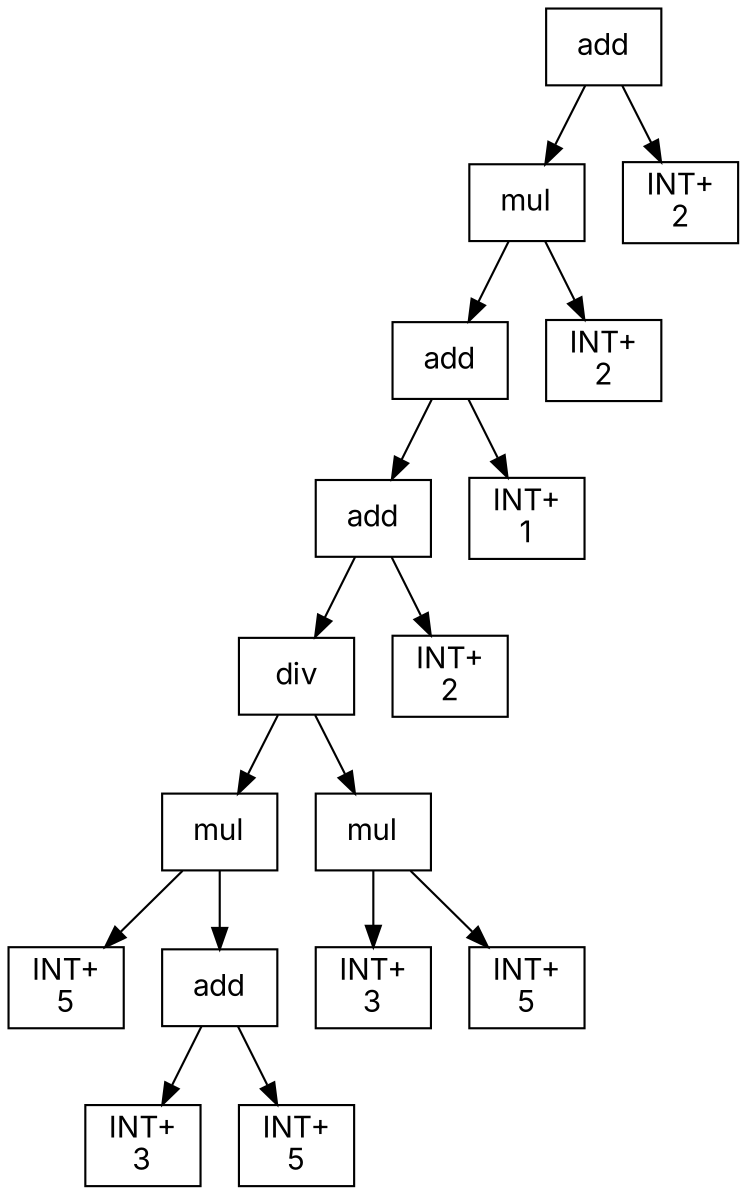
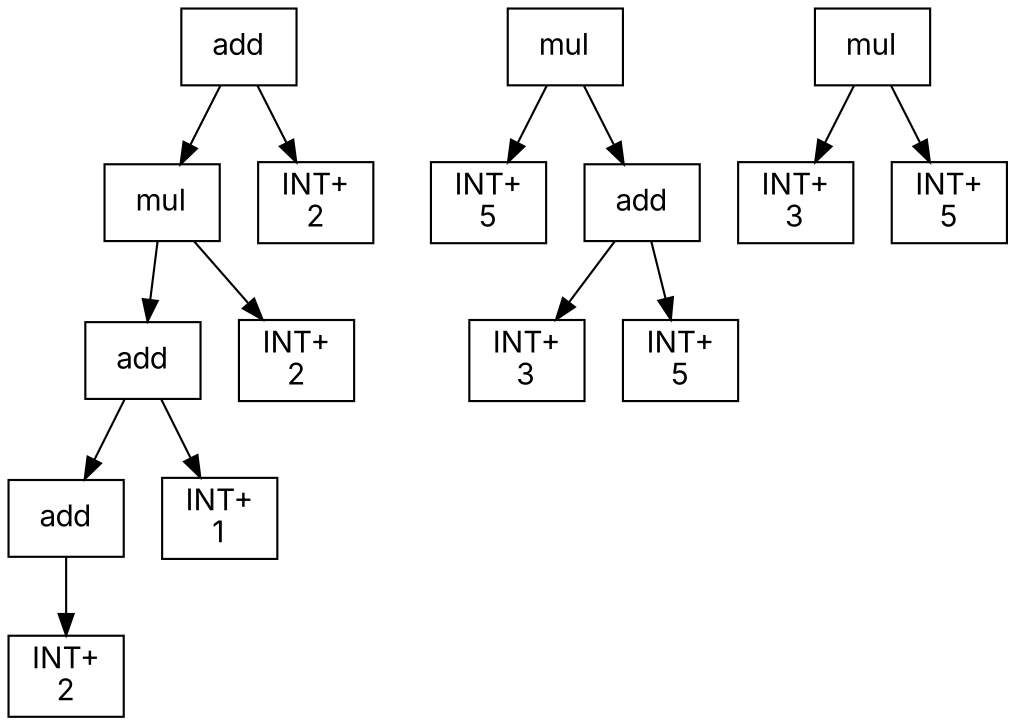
(297, 676) -> none
